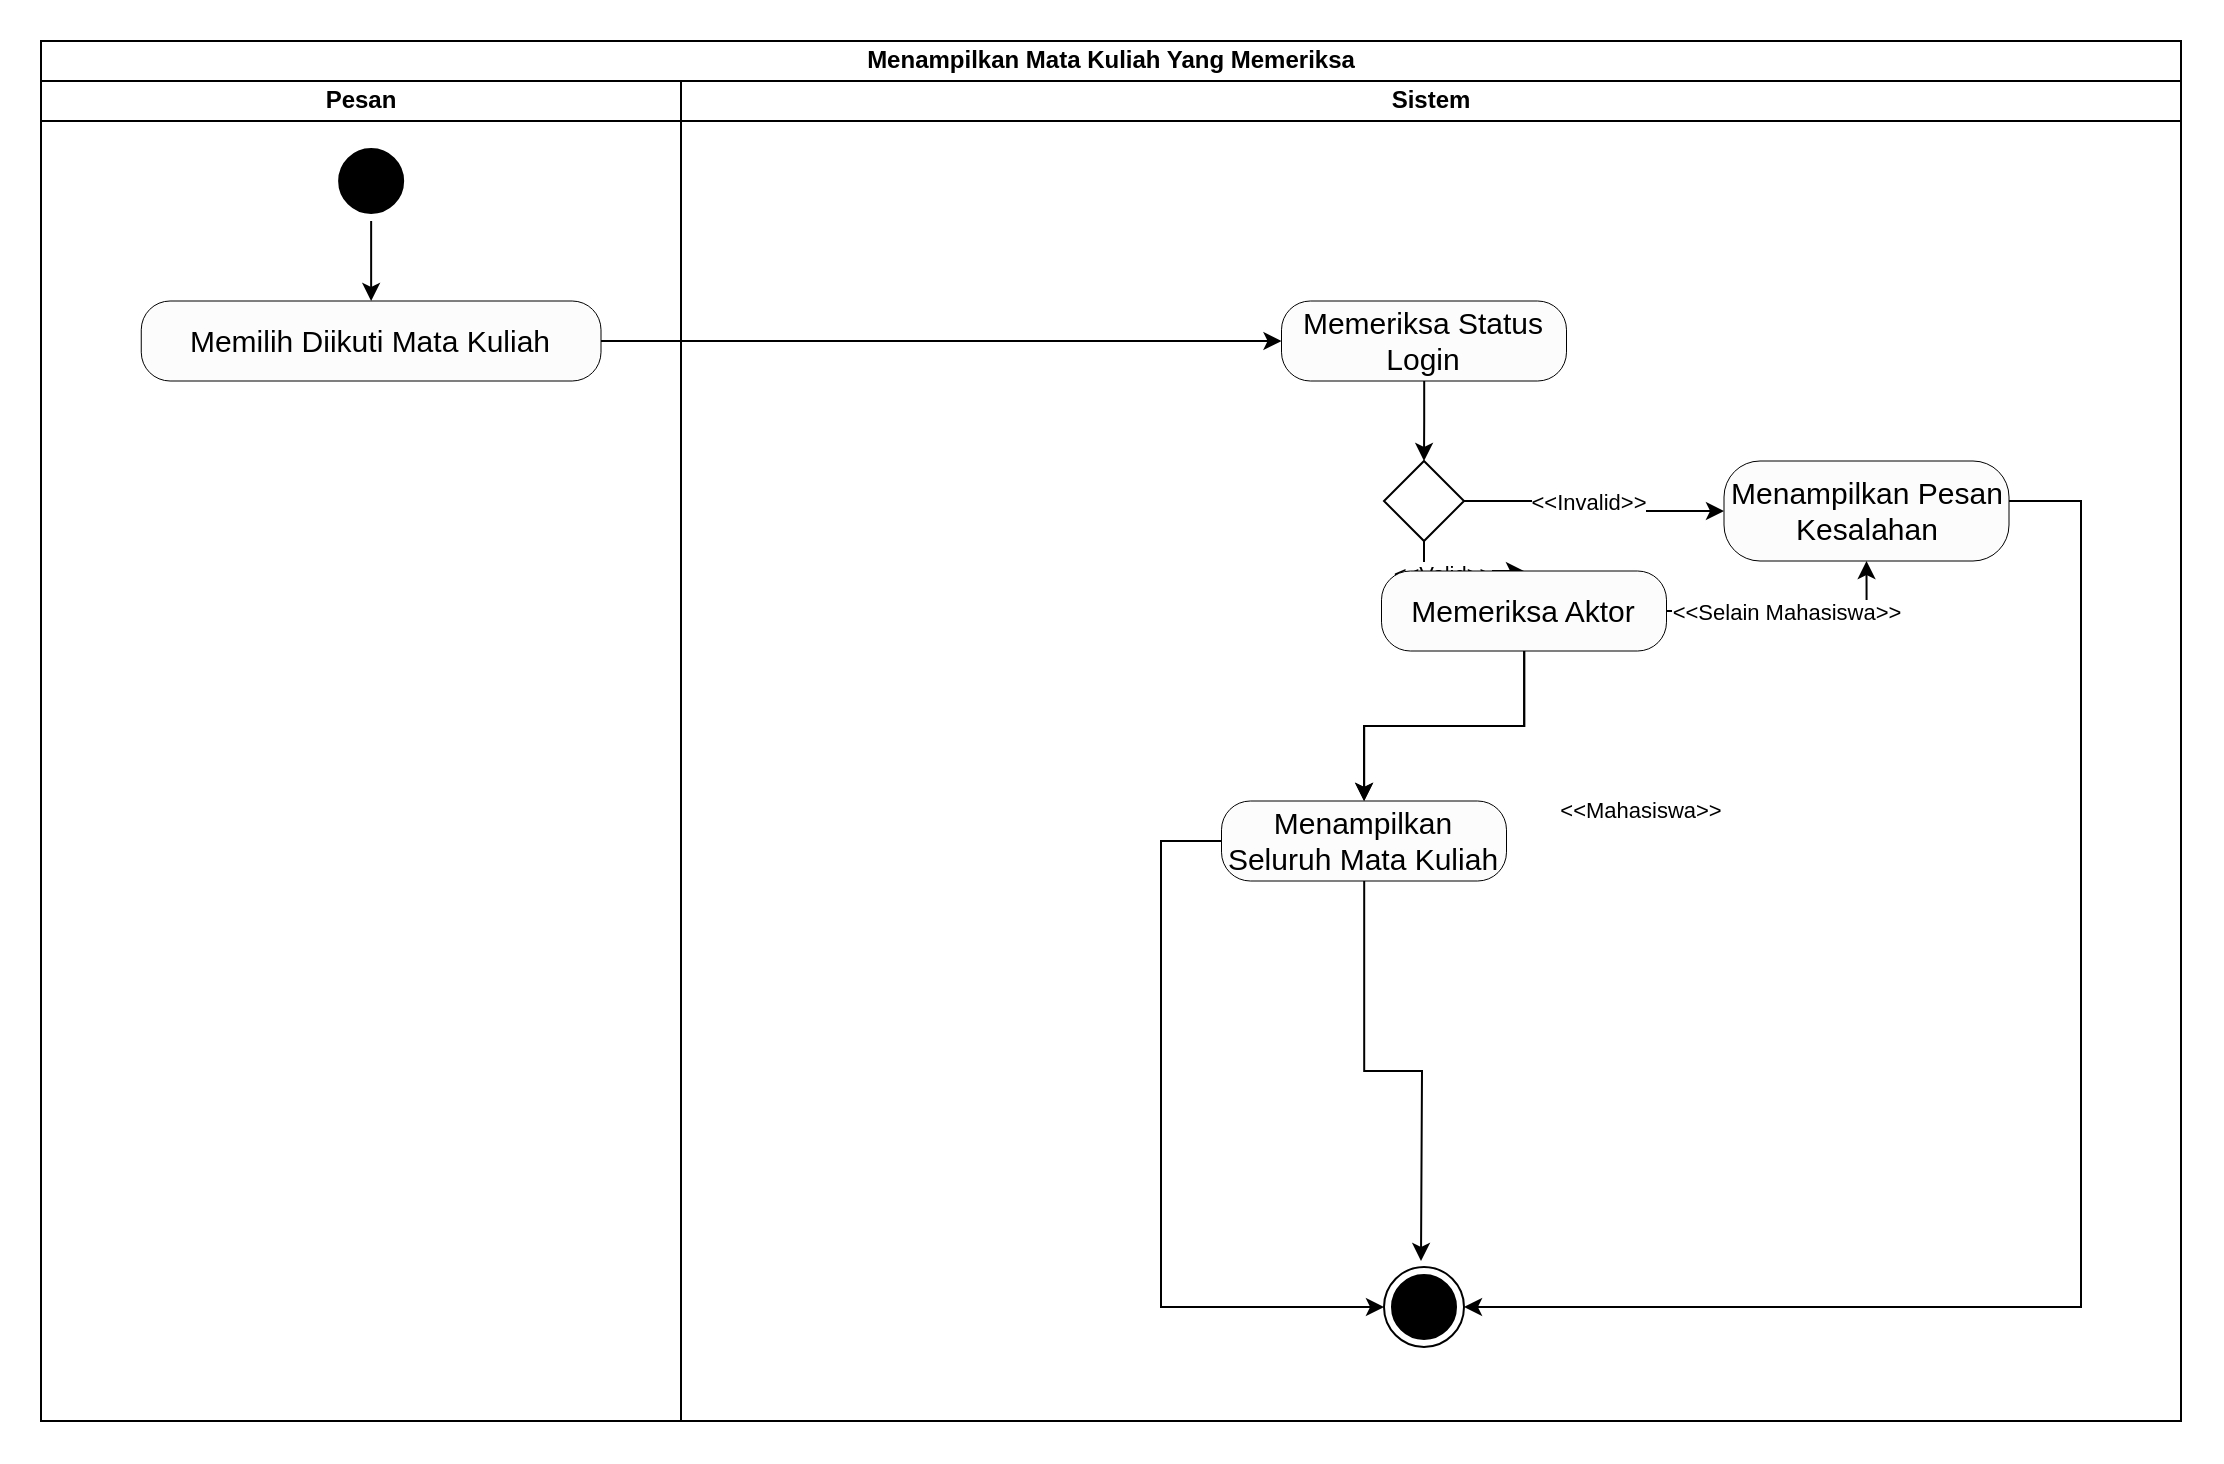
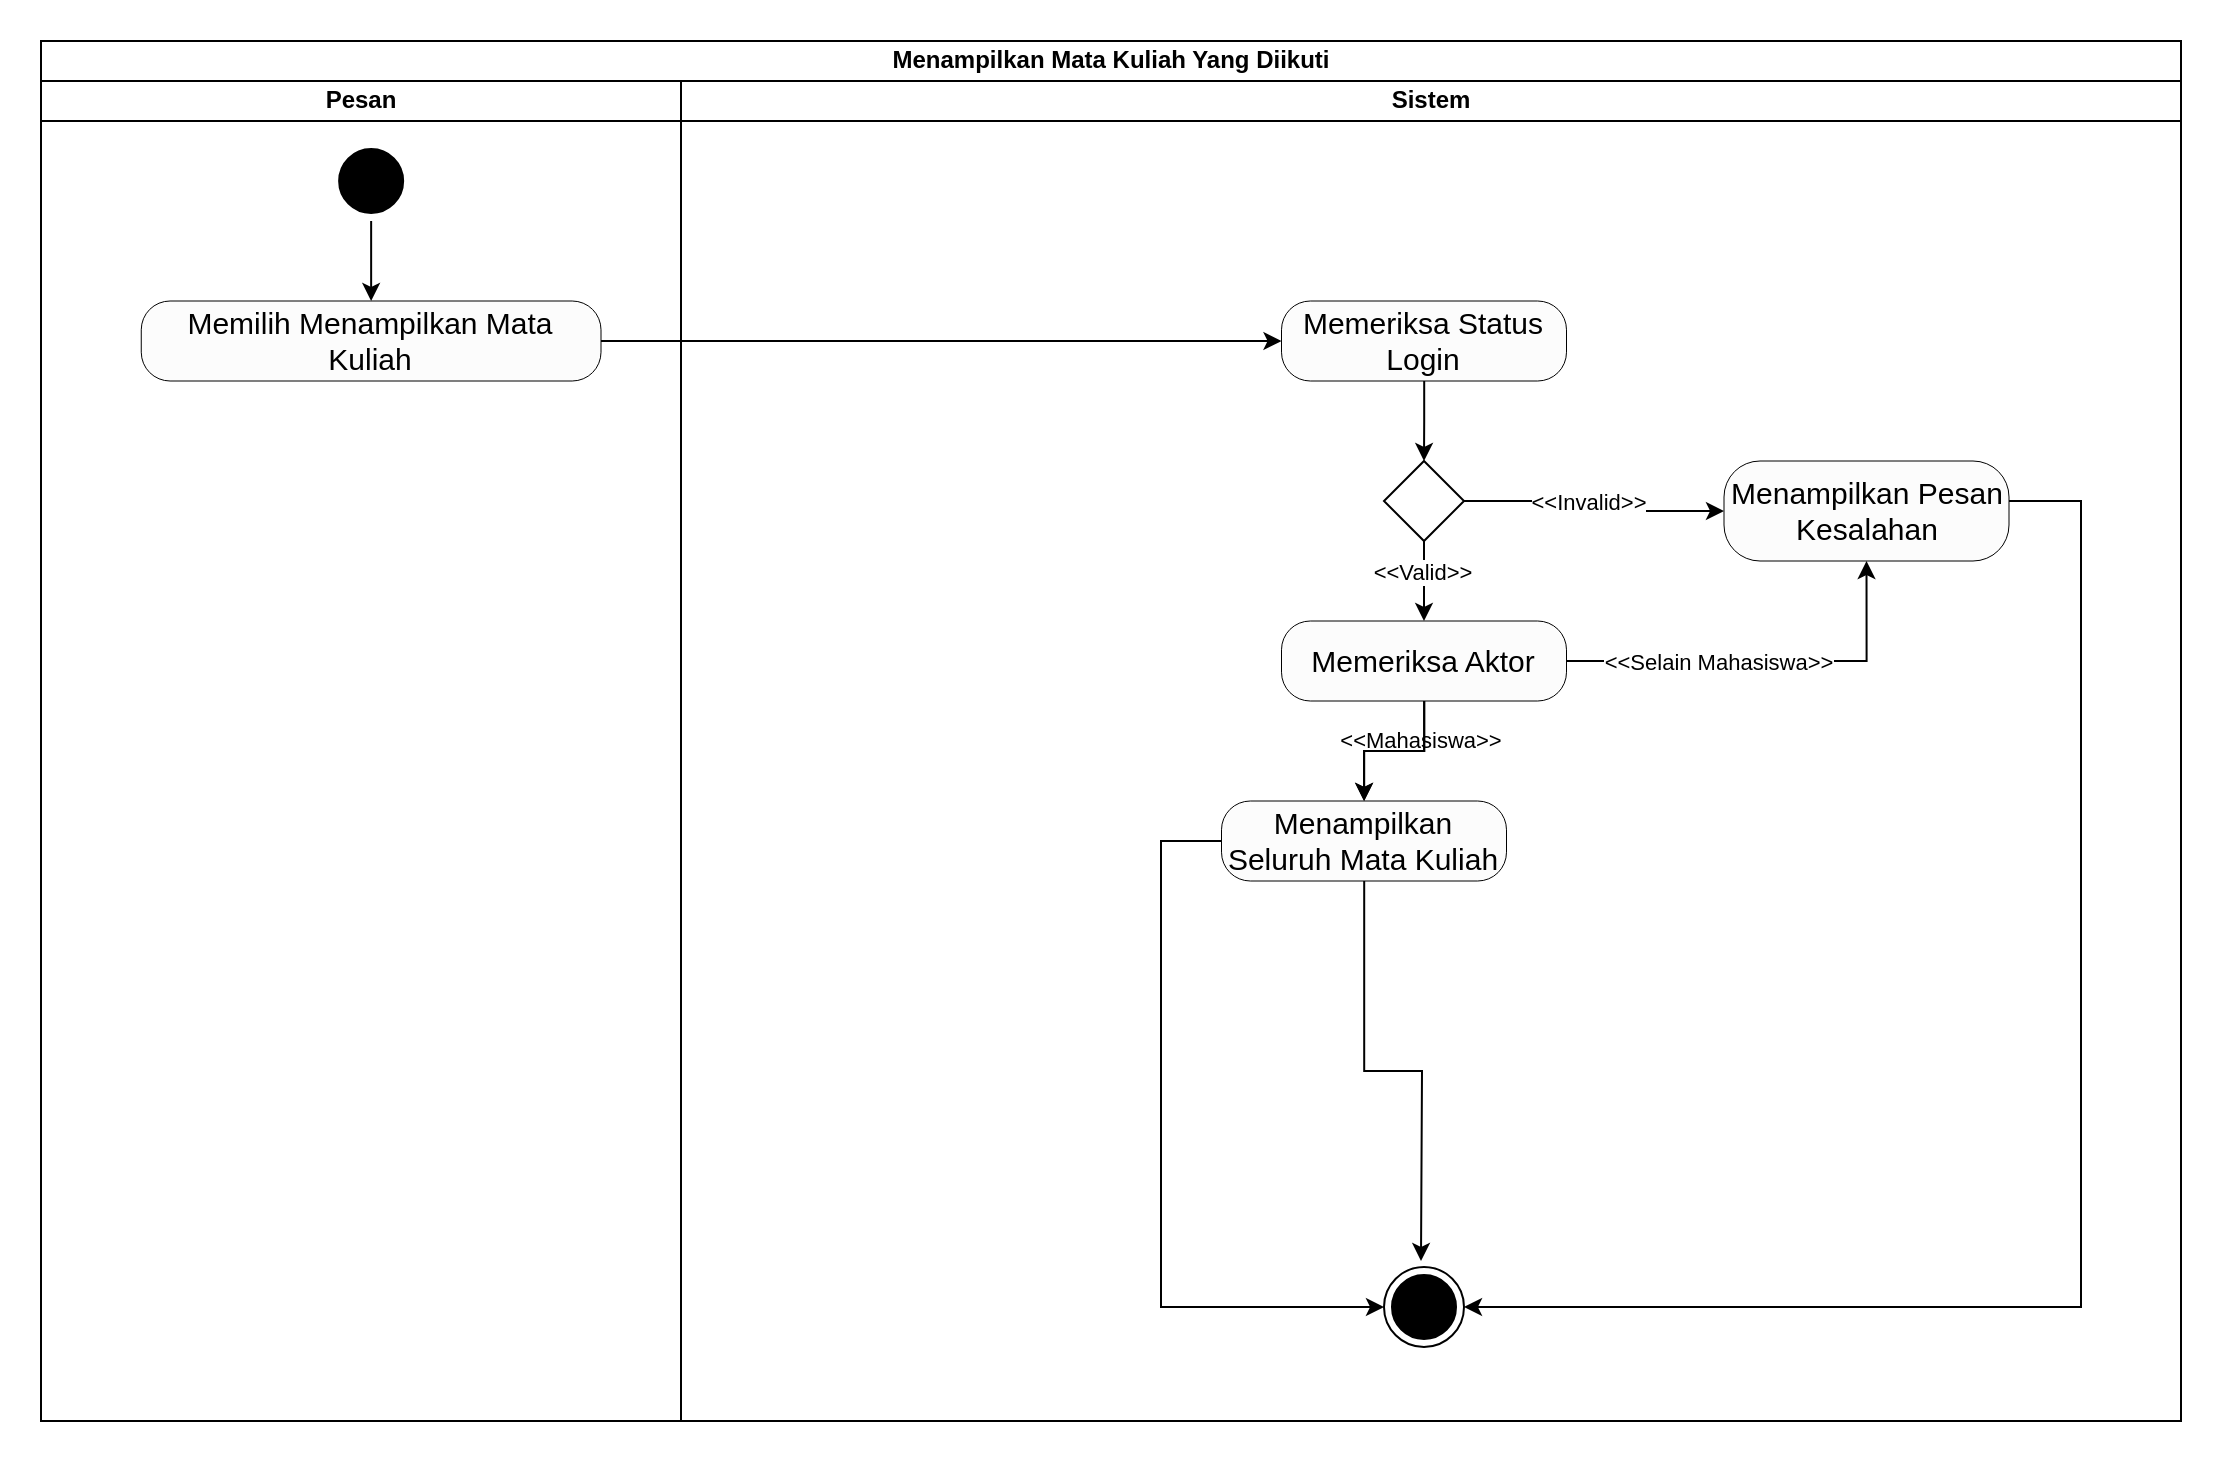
(1112, 61) -> (1112, 61)
(371, 341) -> (371, 341)
(1524, 611) -> (1424, 661)
